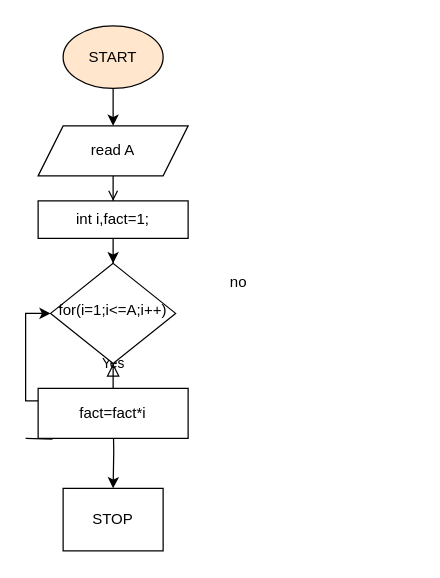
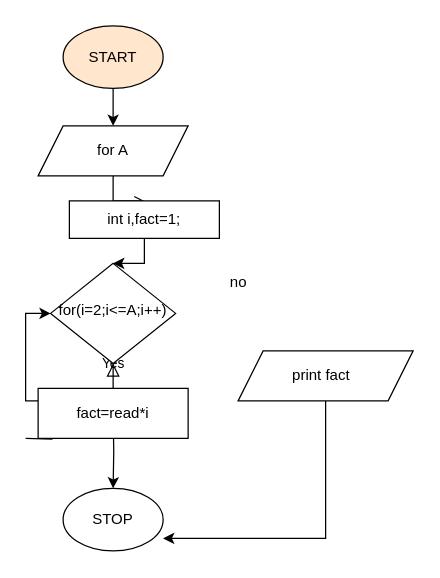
(113, 151) -> (113, 151)
(113, 219) -> (144, 219)
(113, 311) -> (113, 311)
none -> (326, 376)
(113, 413) -> (113, 413)
(113, 519) -> (113, 519)
none -> (318, 538)
